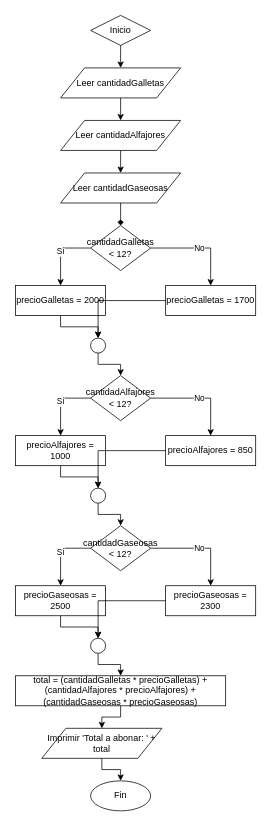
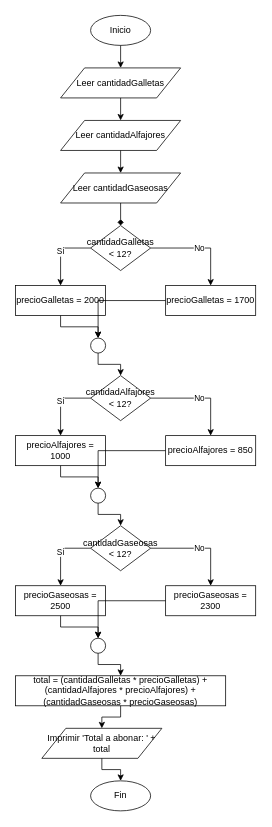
(120, 30) -> (120, 30)
